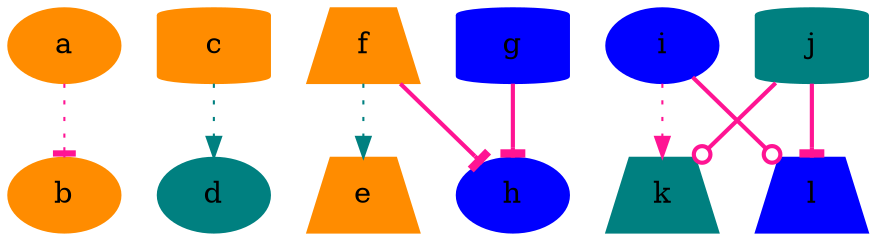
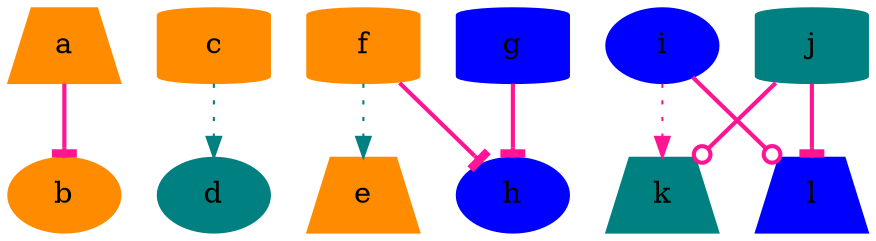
(64, 46) -> (64, 46)
(363, 46) -> (363, 46)
(64, 115) -> (64, 115)
